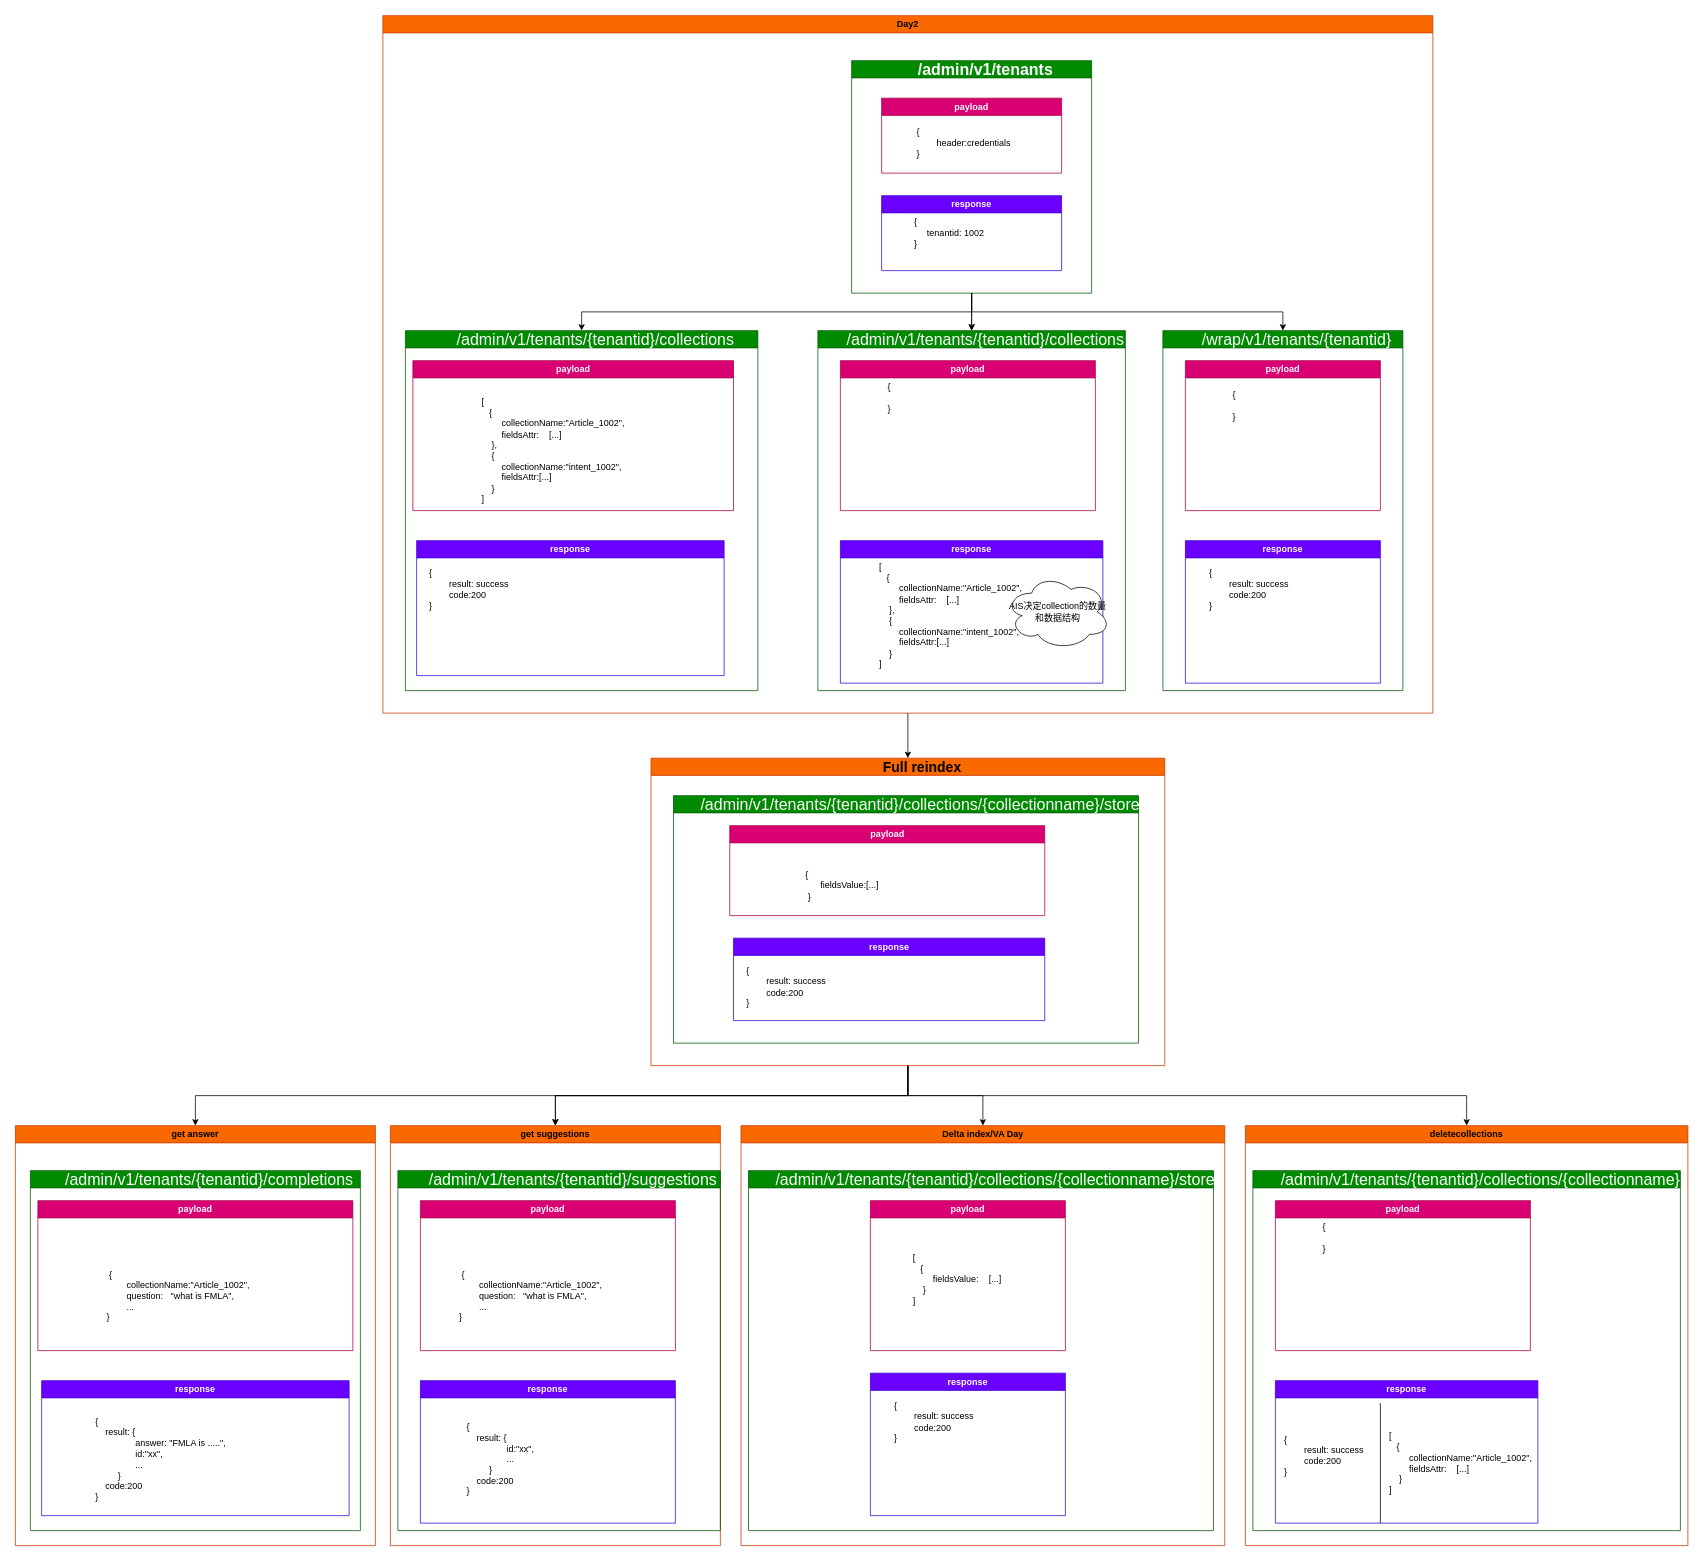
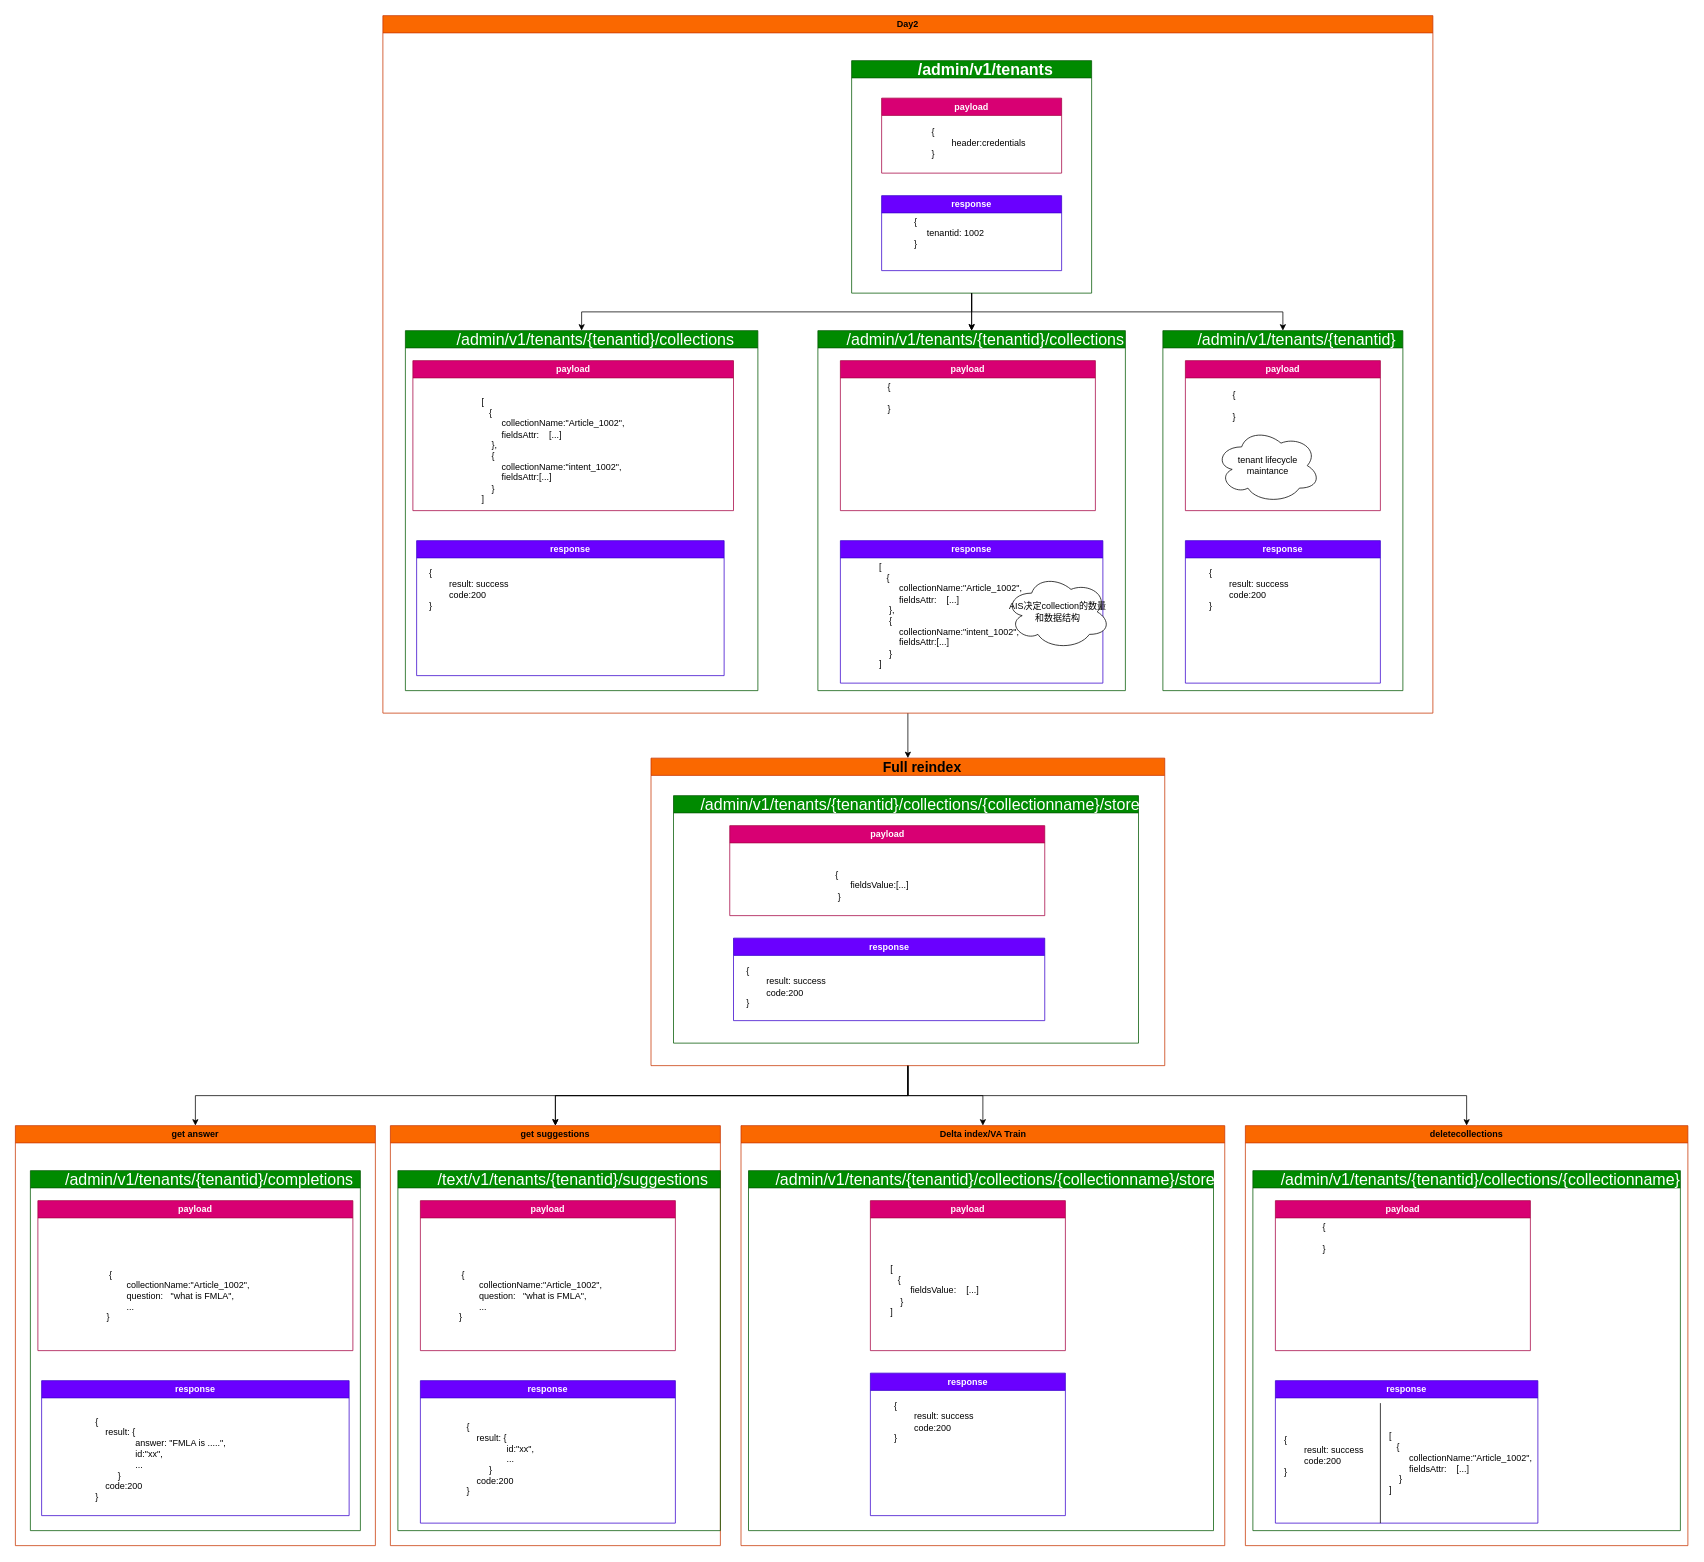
(972, 143) -> (987, 143)
(1283, 339) -> (1283, 339)
none -> (1268, 465)
(848, 885) -> (878, 885)
(983, 1134) -> (983, 1134)
(559, 1179) -> (559, 1179)
(964, 1279) -> (942, 1290)
